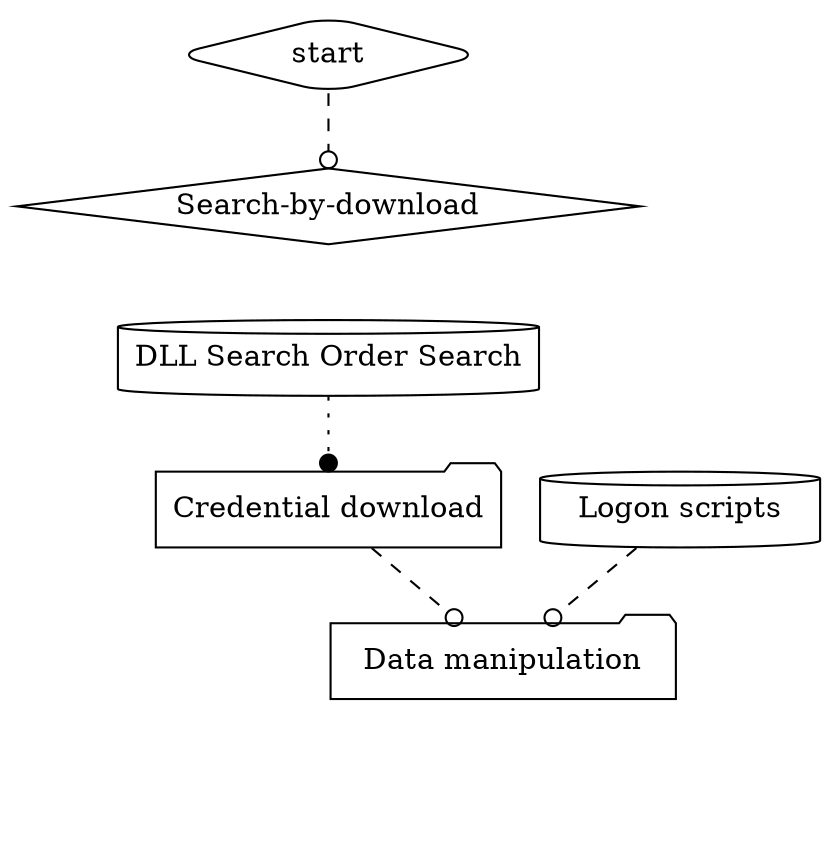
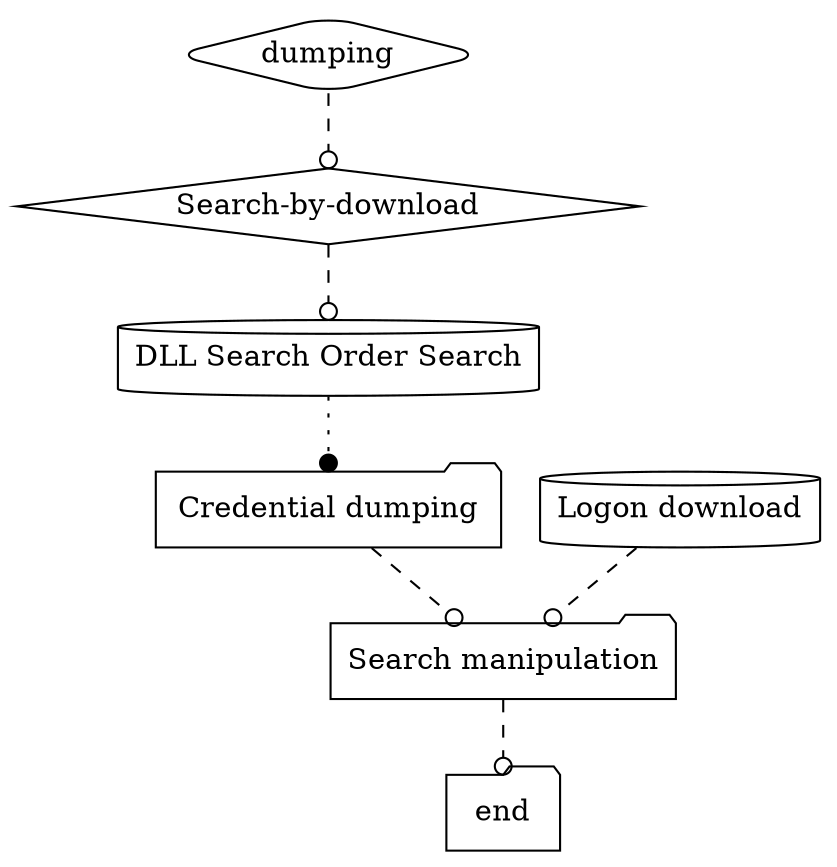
(328, 55) -> (328, 55)
none -> (328, 274)
(328, 510) -> (328, 510)
(680, 510) -> (680, 510)
(503, 661) -> (503, 661)
none -> (503, 813)
